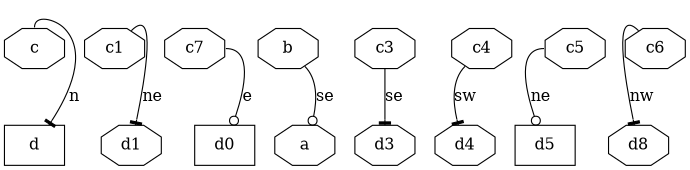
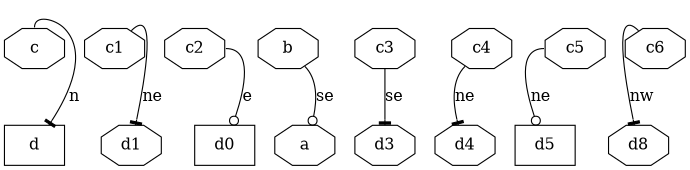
(195, 49) -> (195, 49)
(465, 97) -> (465, 97)
